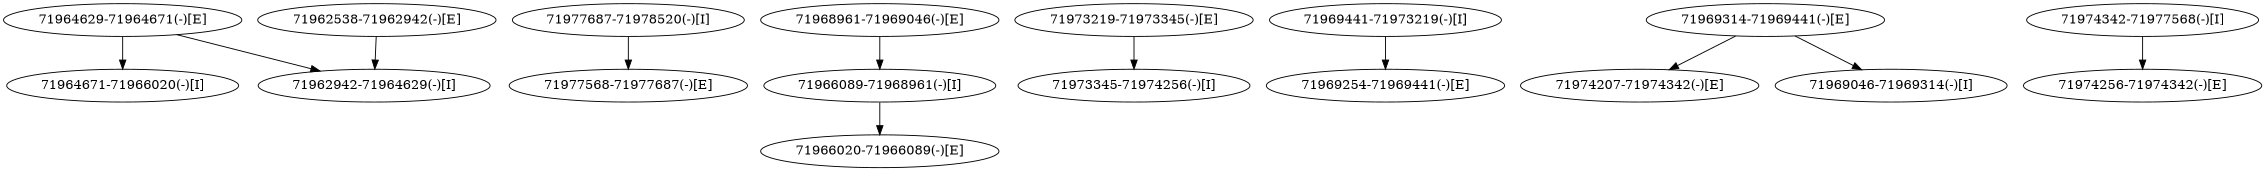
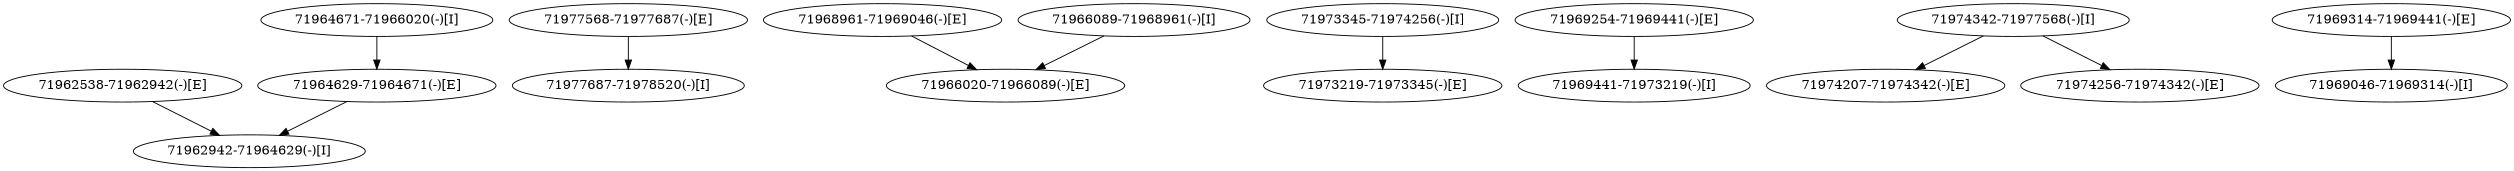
(123, 48) -> (377, 48)
(628, 48) -> (628, 48)
(880, 48) -> (940, 51)
(1134, 48) -> (1383, 48)
(1385, 48) -> (1634, 48)
(1707, 51) -> (1954, 51)
